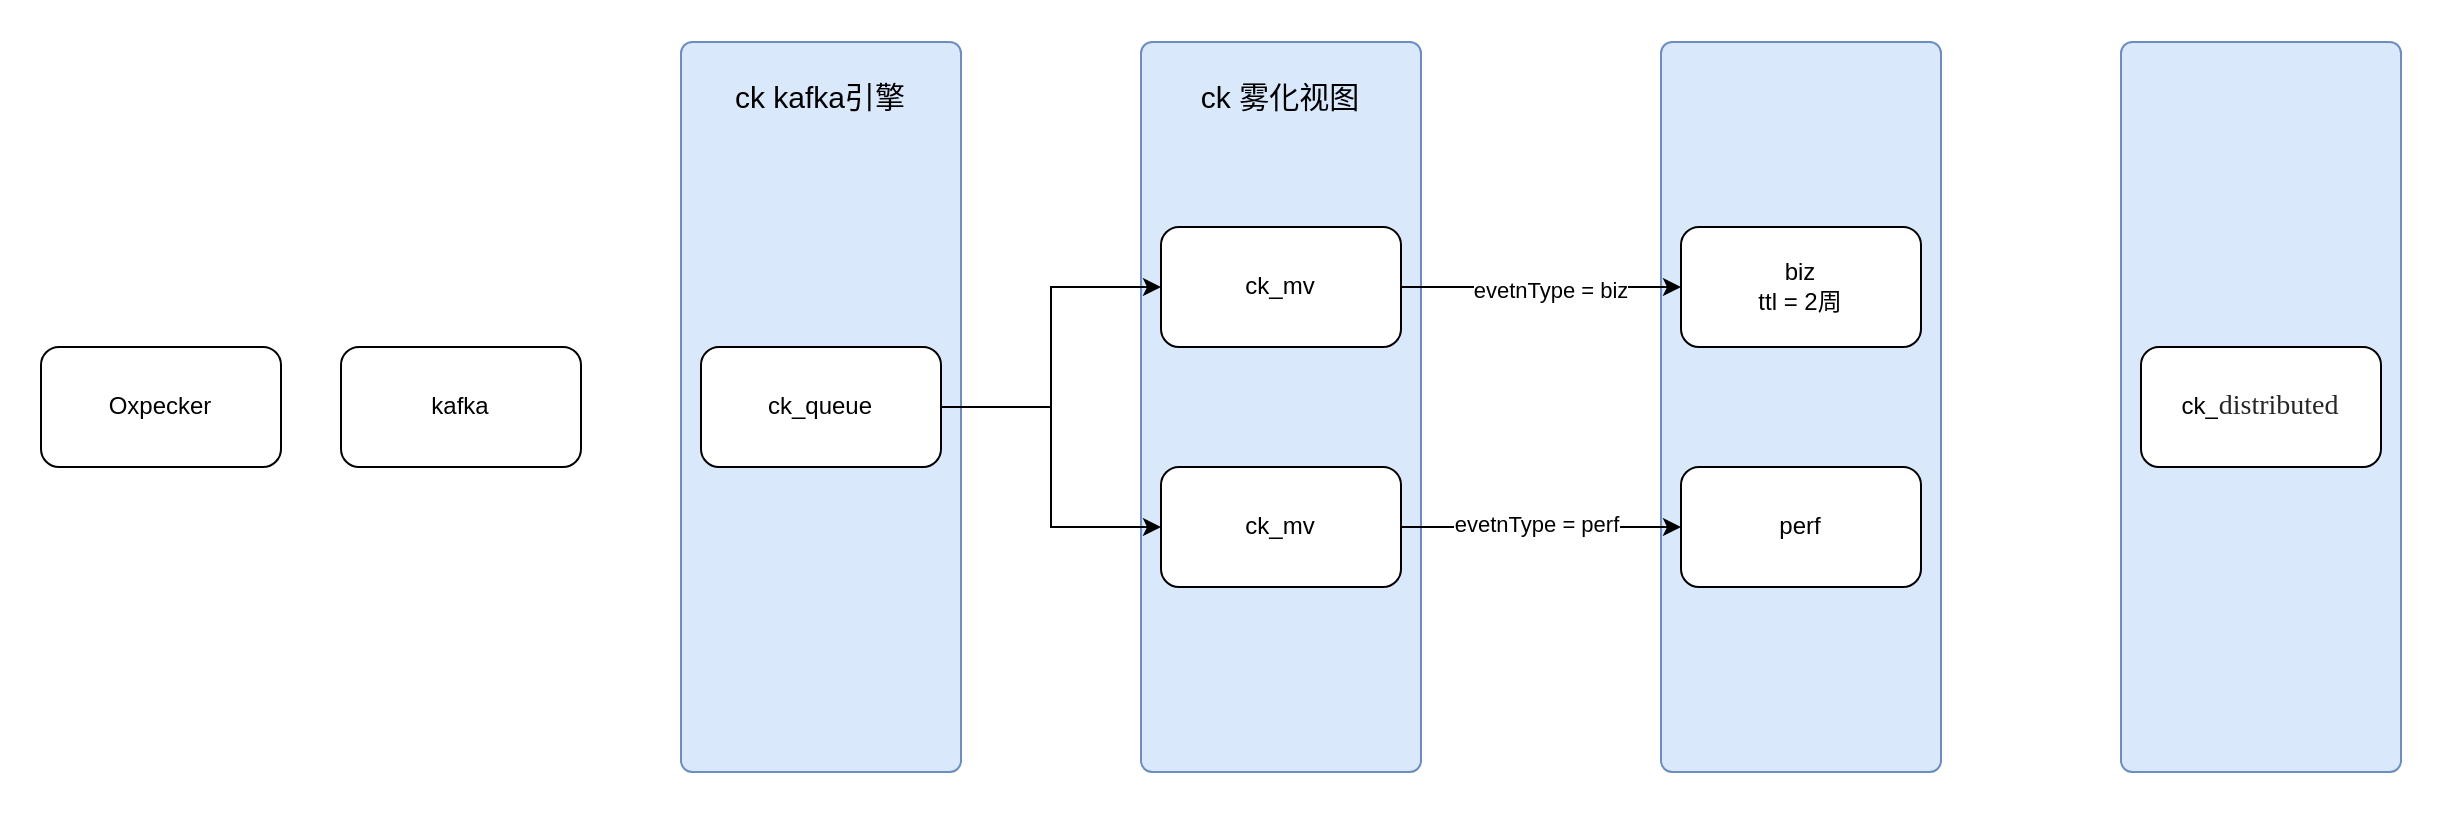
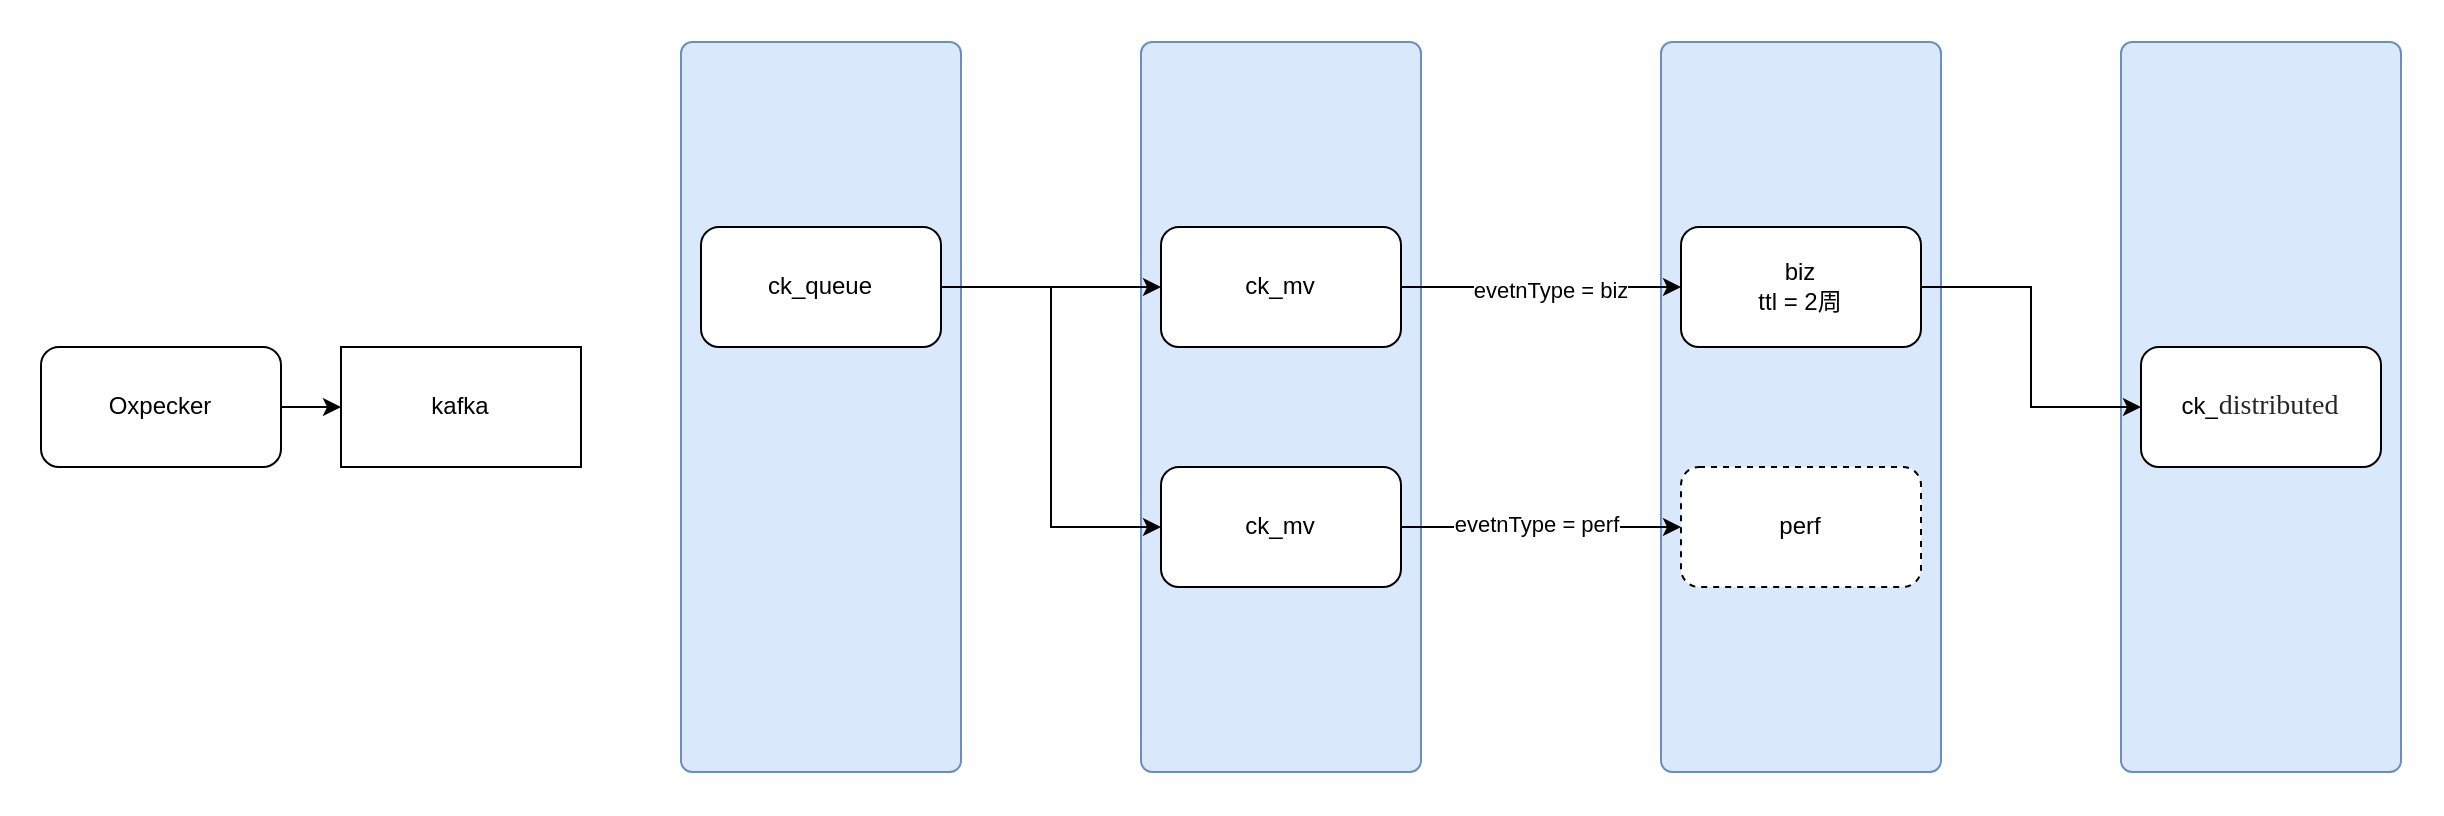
(821, 97) -> none
(1281, 97) -> none
none -> (2031, 340)
none -> (318, 407)
(461, 407) -> (461, 407)
(821, 407) -> (821, 287)
(1801, 527) -> (1801, 527)
